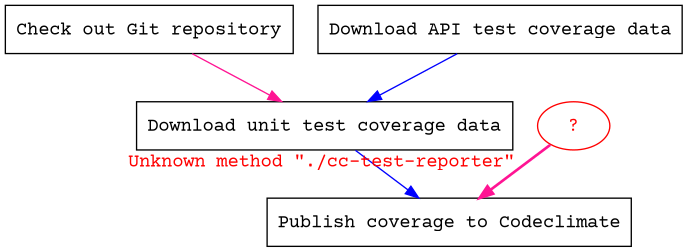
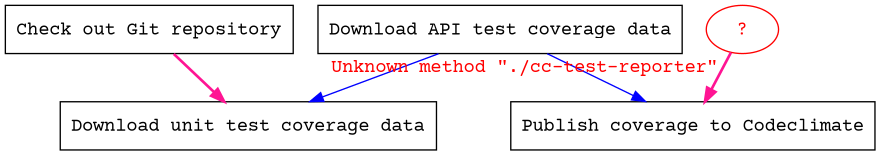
(231, 74) -> (194, 73)
(382, 170) -> (590, 75)
